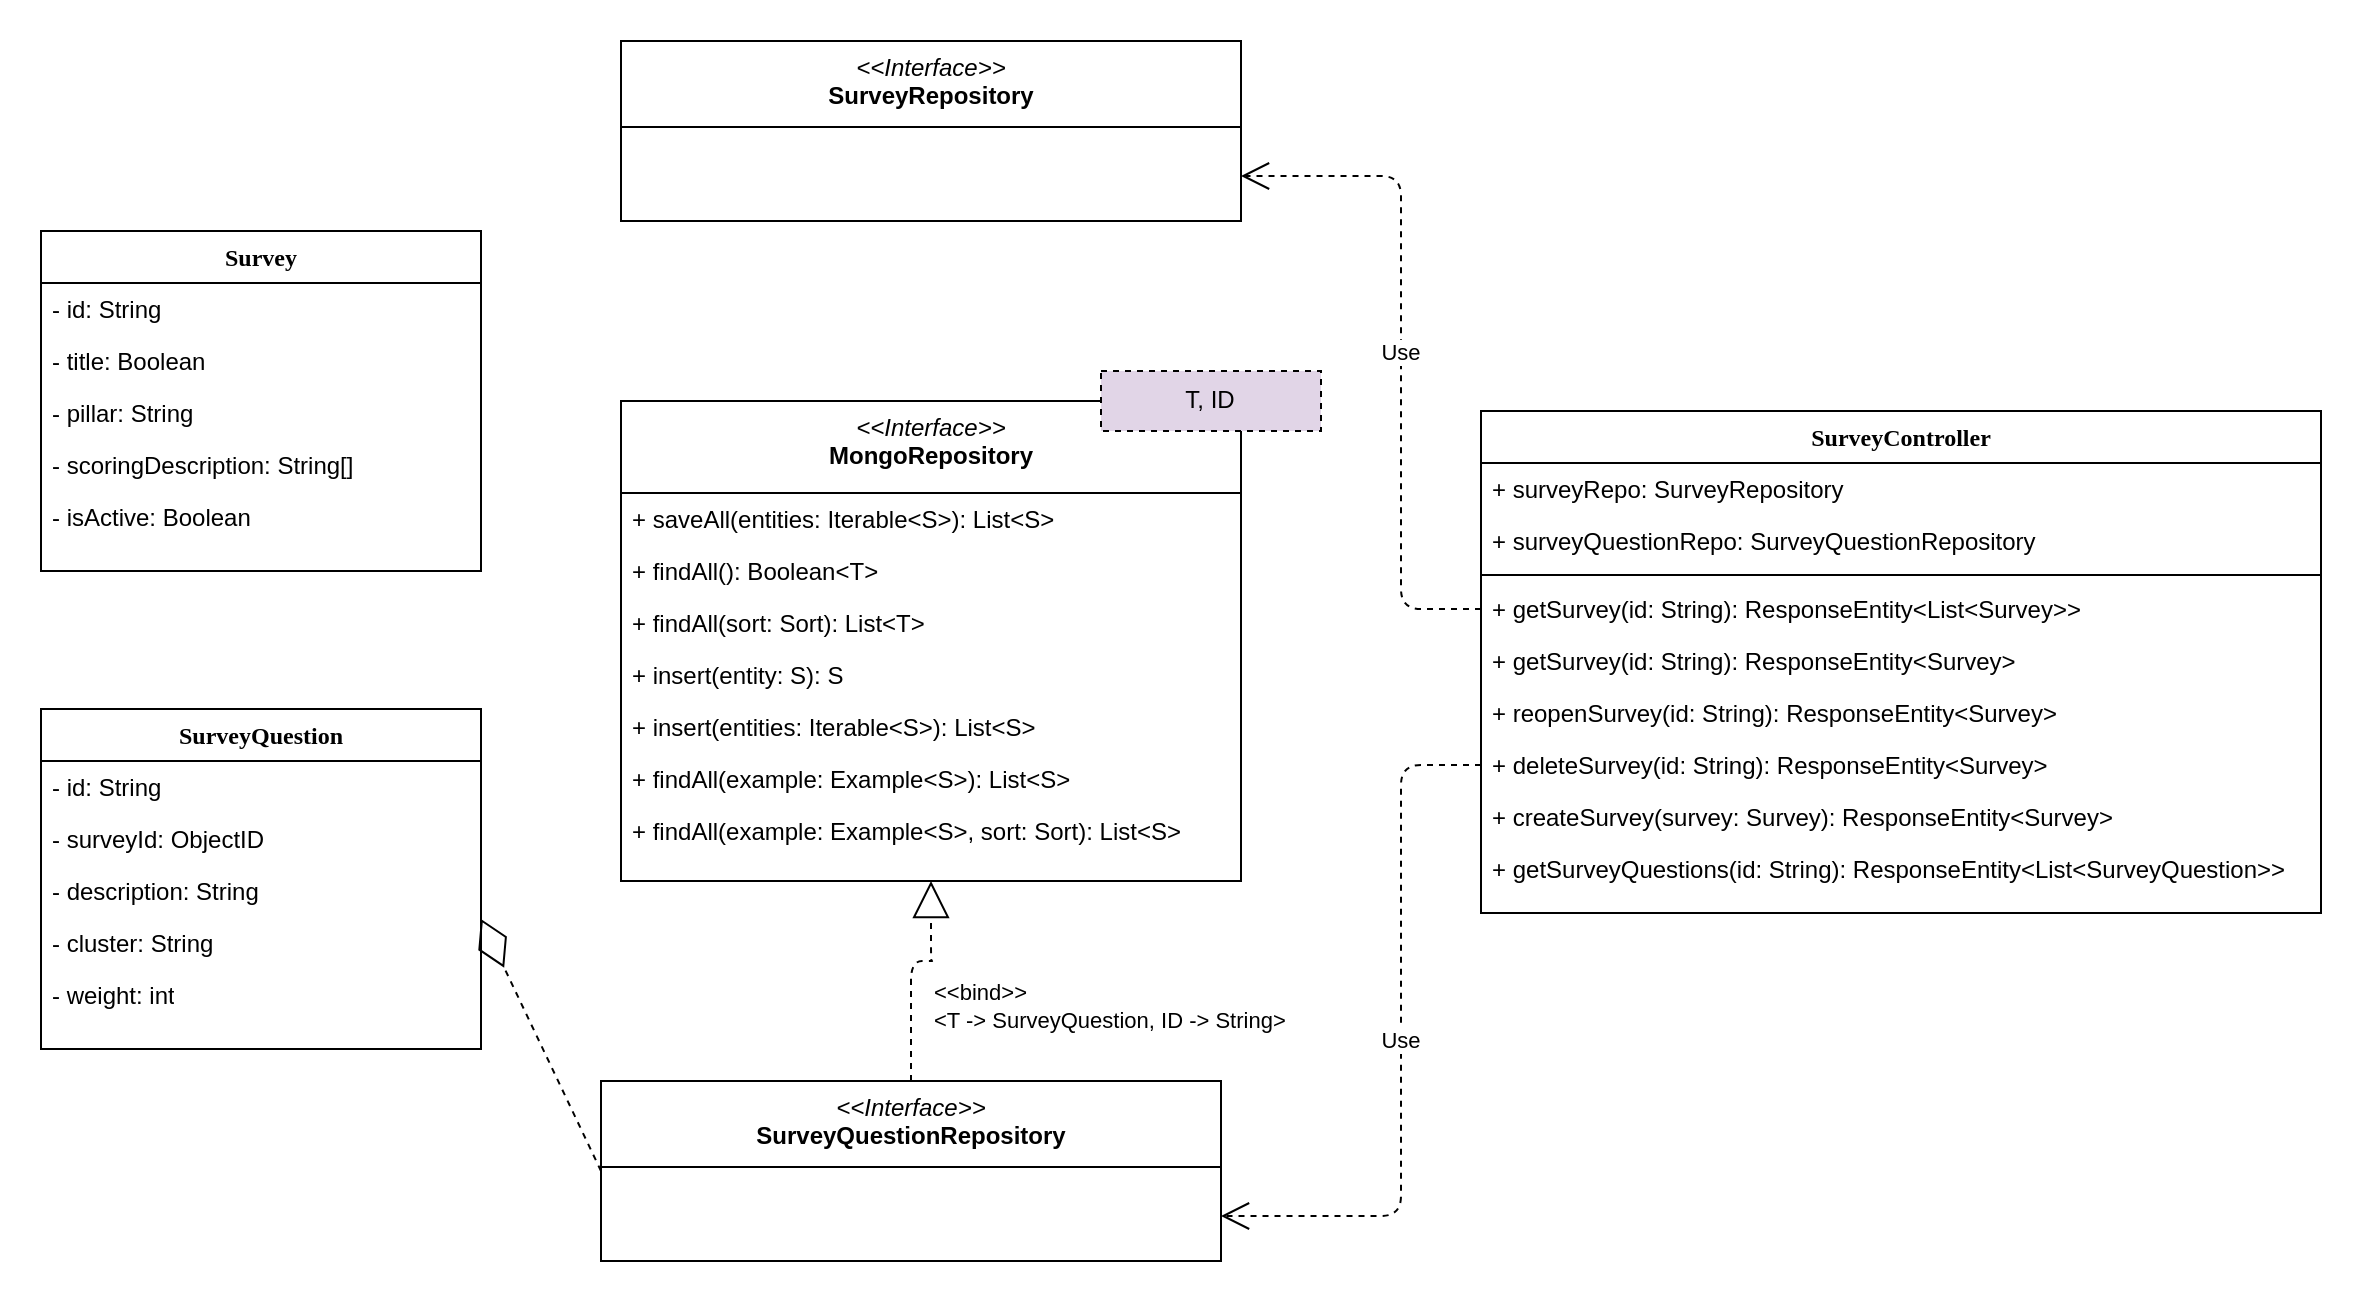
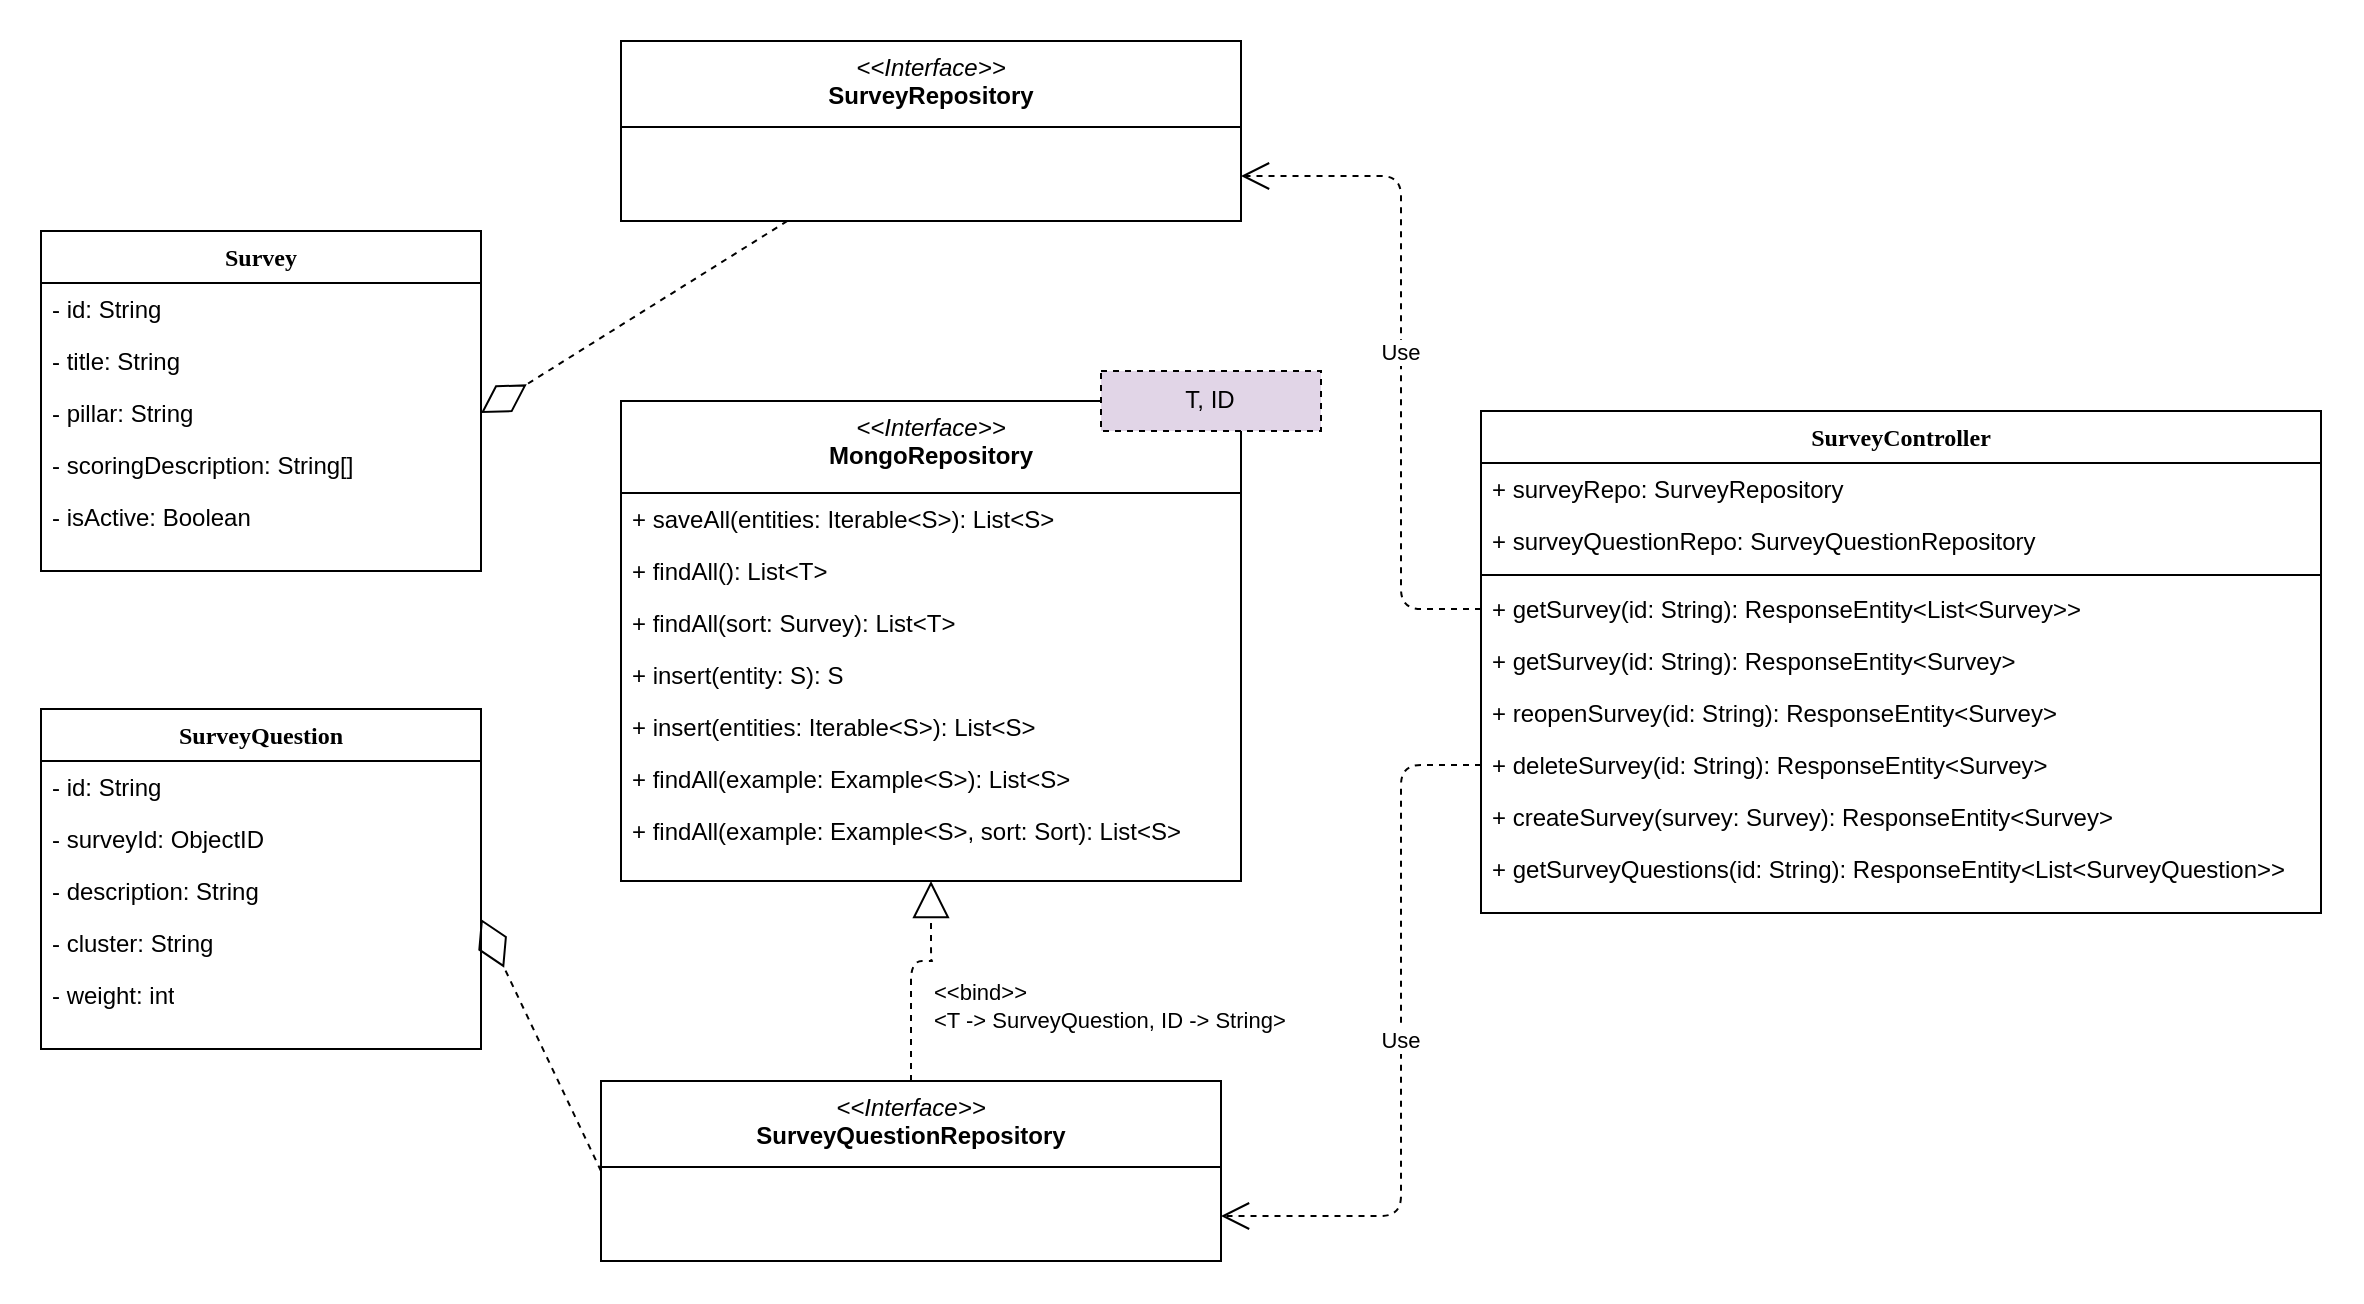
none -> (656, 303)
(145, 363) -> (138, 363)
(766, 573) -> (746, 573)
(807, 625) -> (820, 625)
